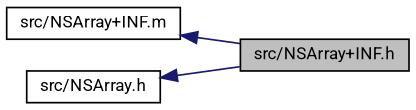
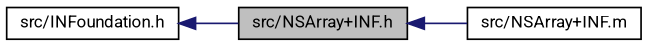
(219, 41) -> (446, 23)
(93, 87) -> (93, 23)
